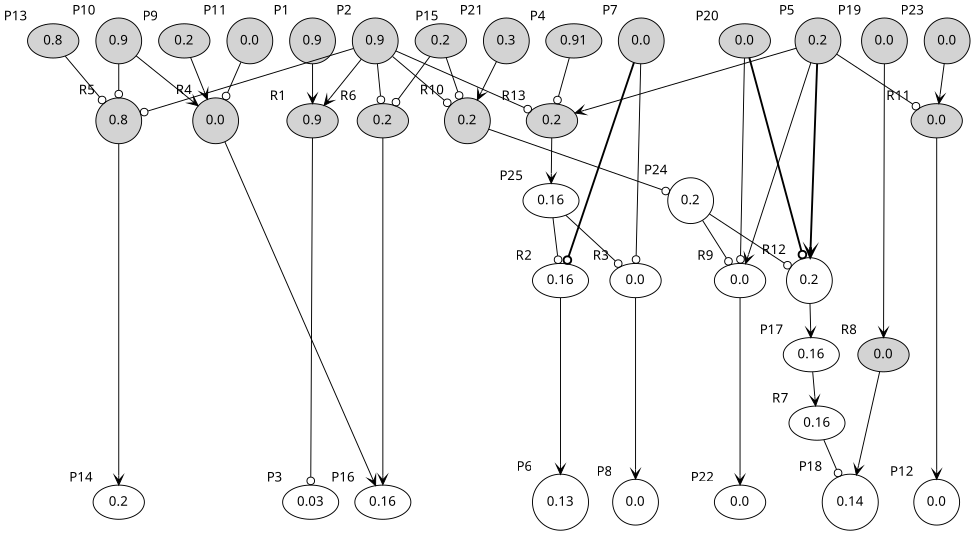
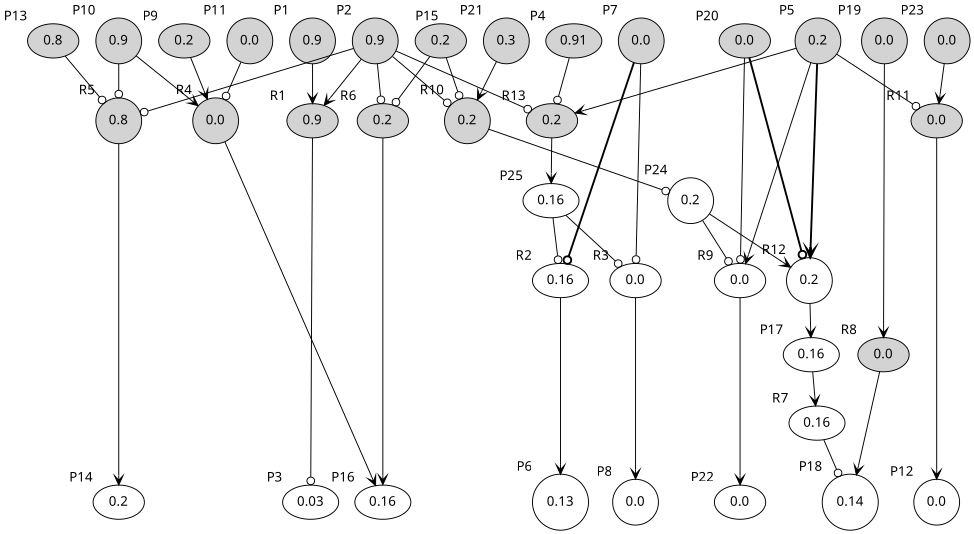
(747, 238) -> (735, 231)
